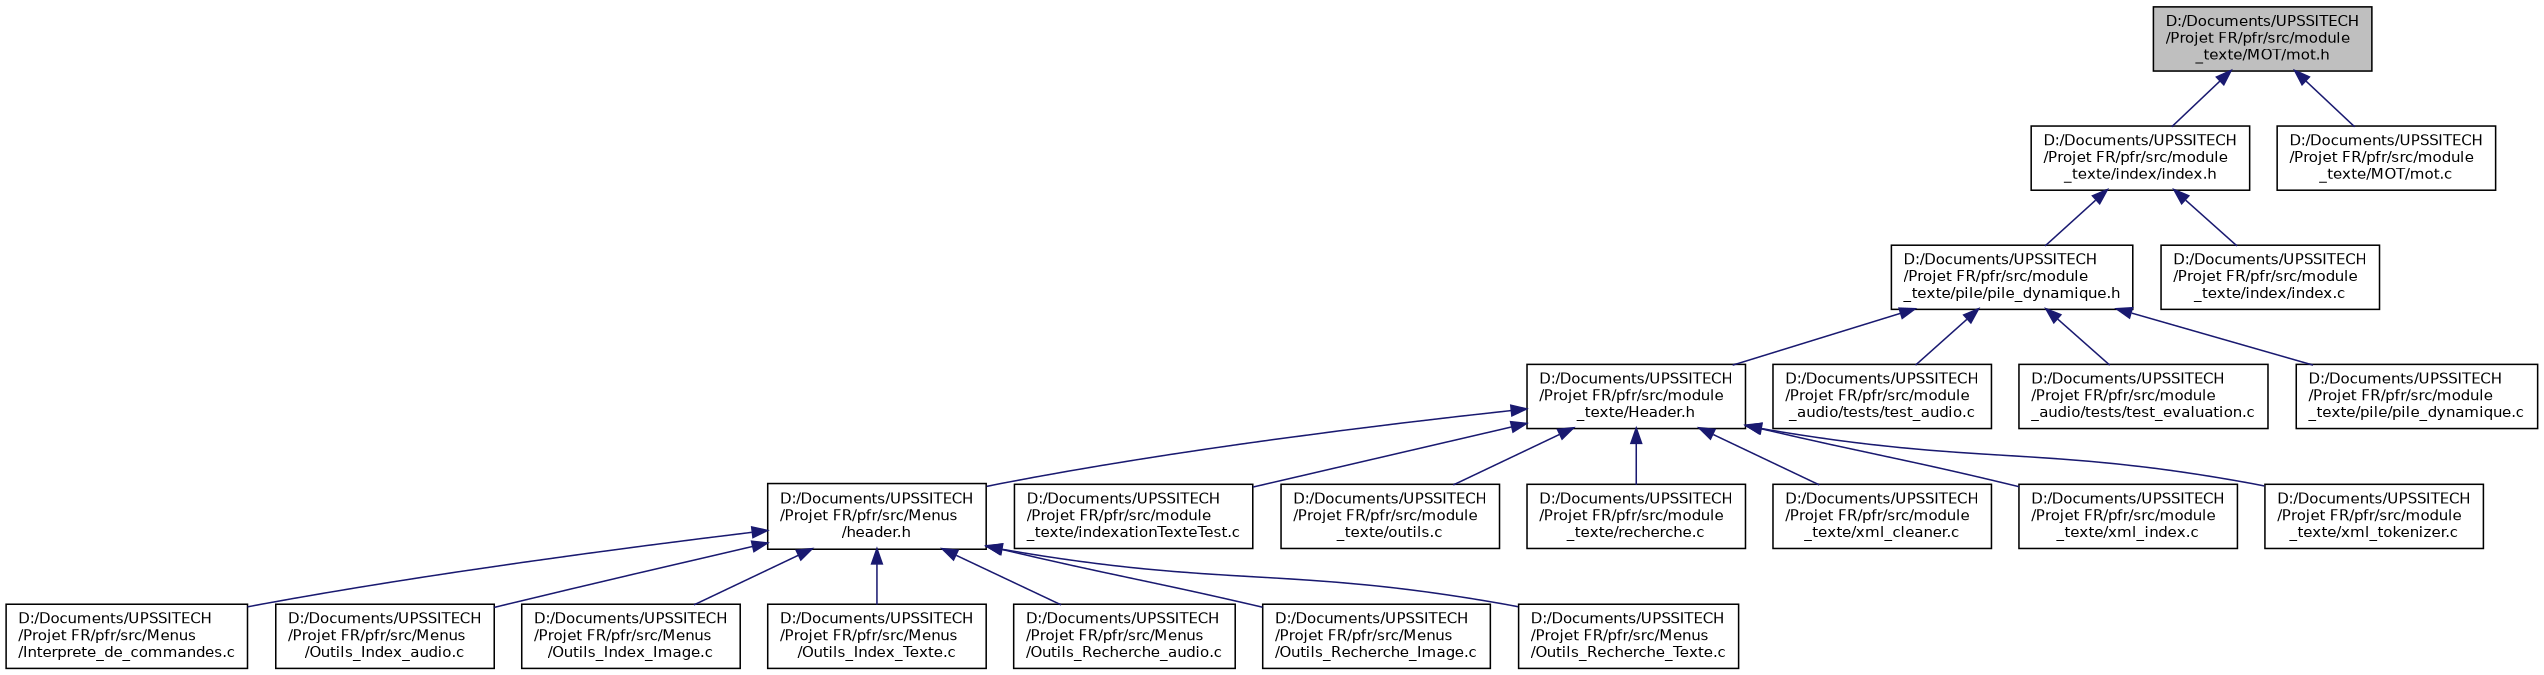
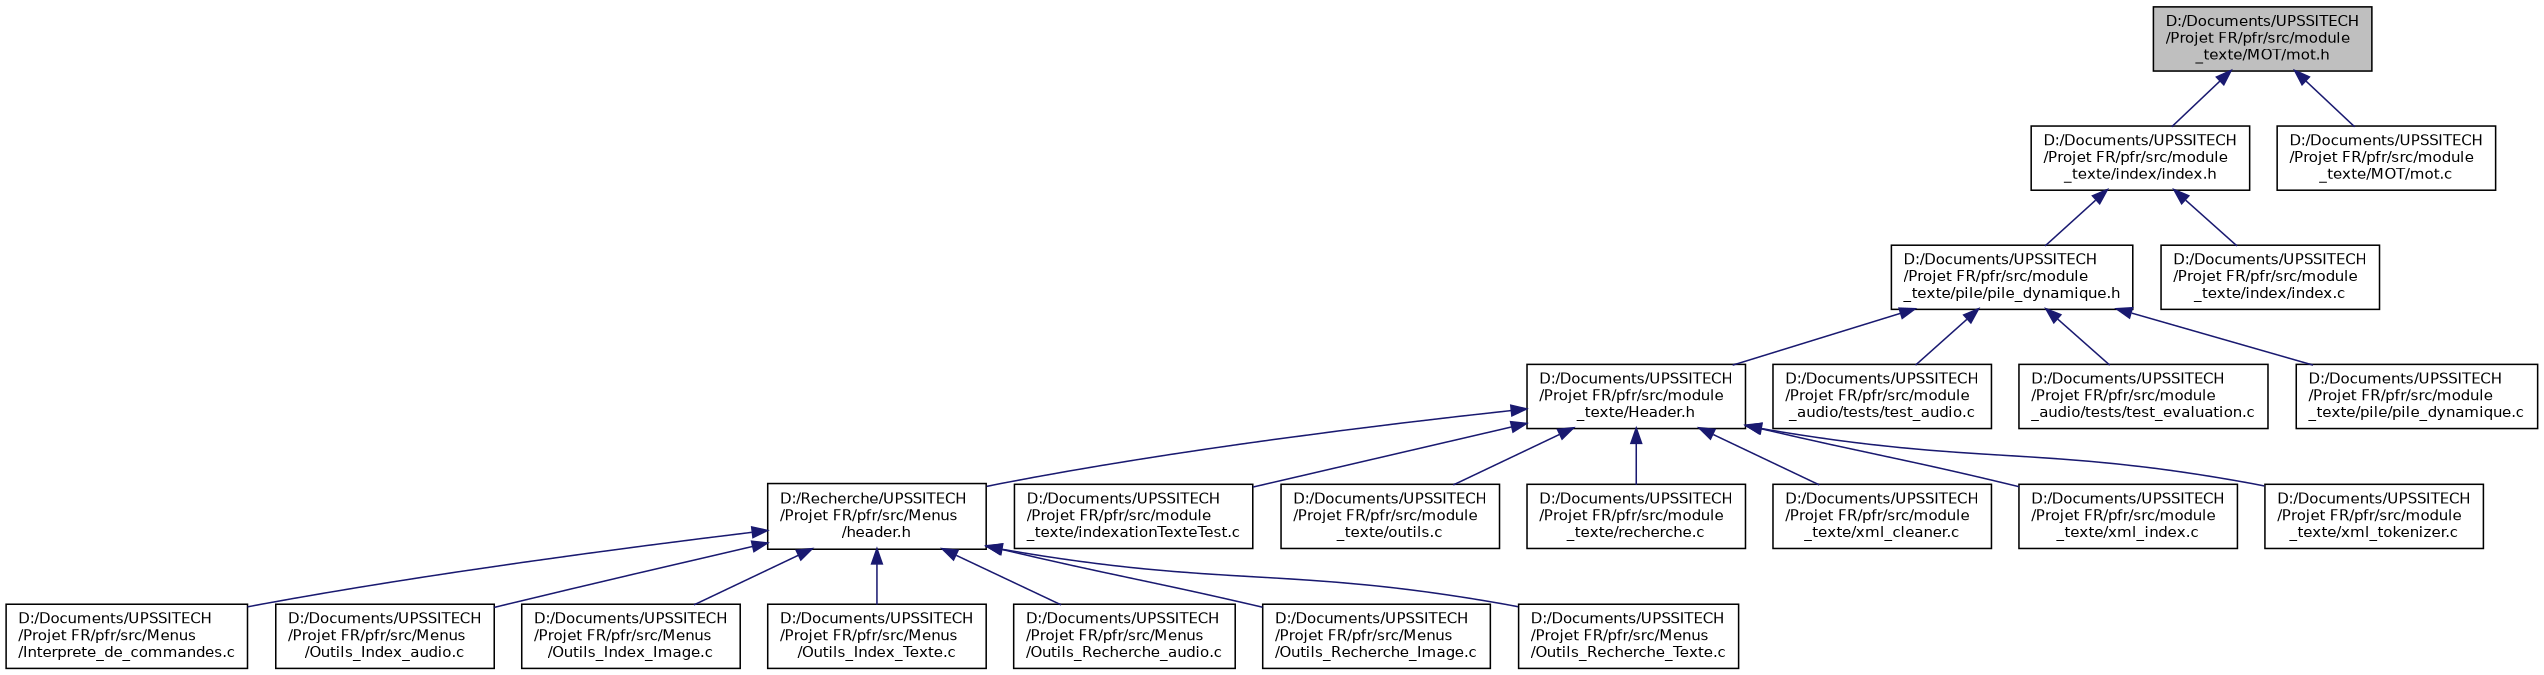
(877, 516) -> (877, 516)
